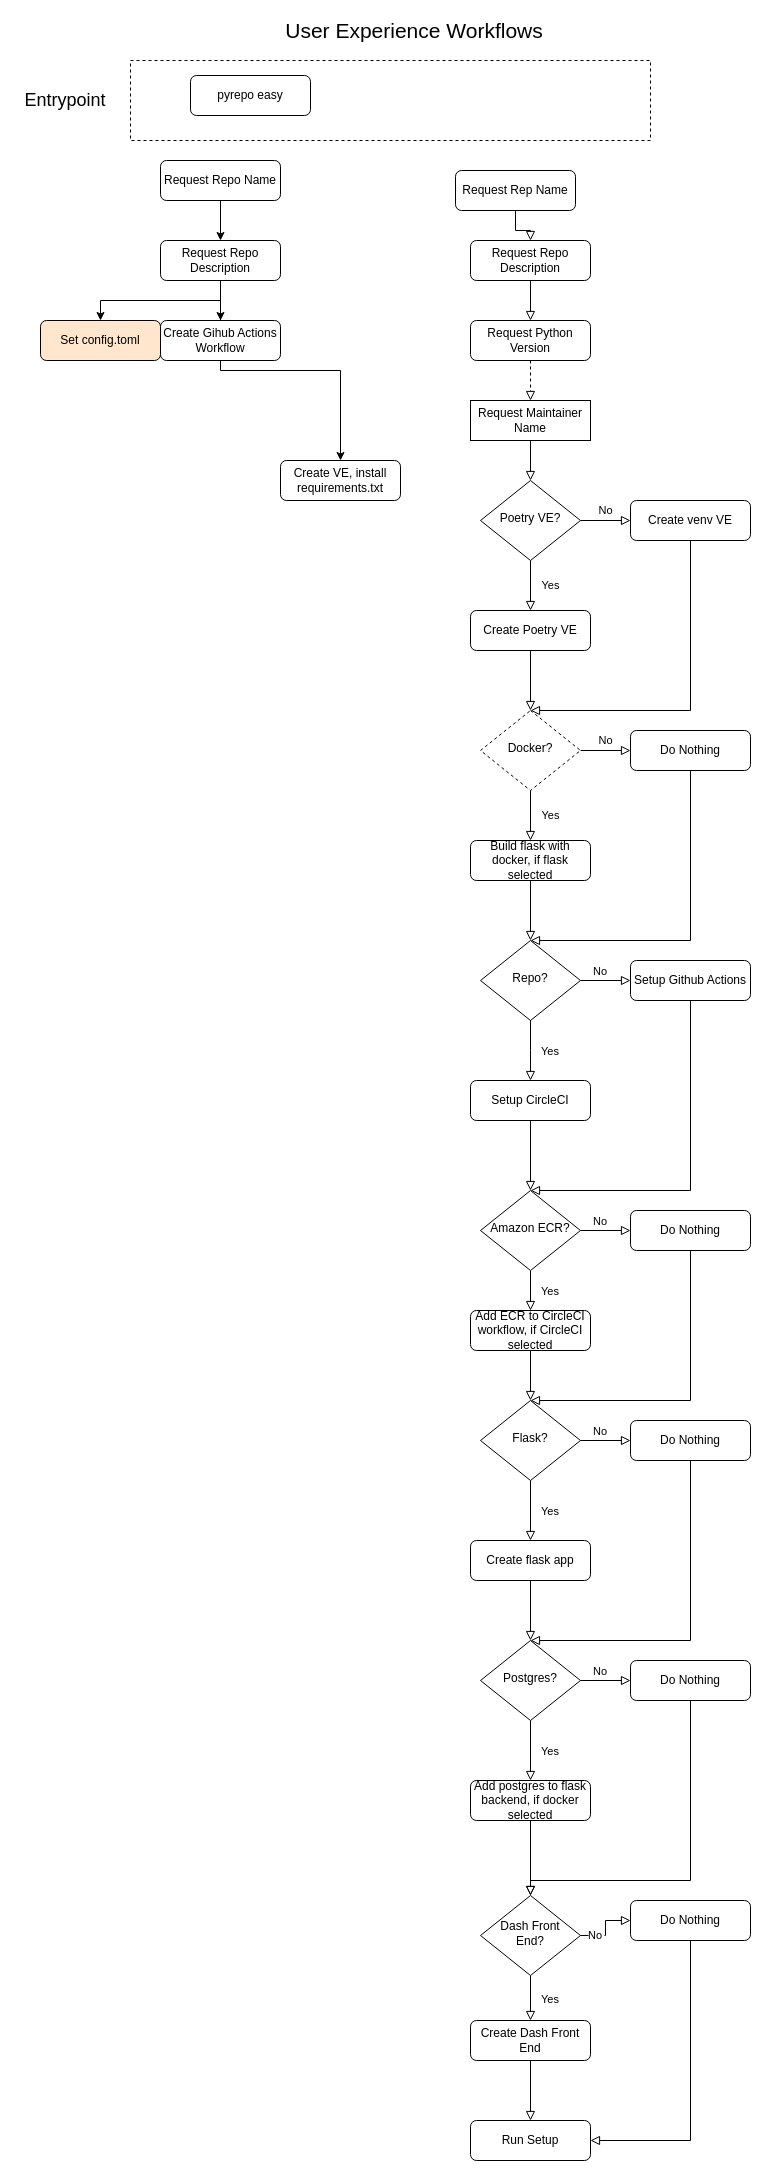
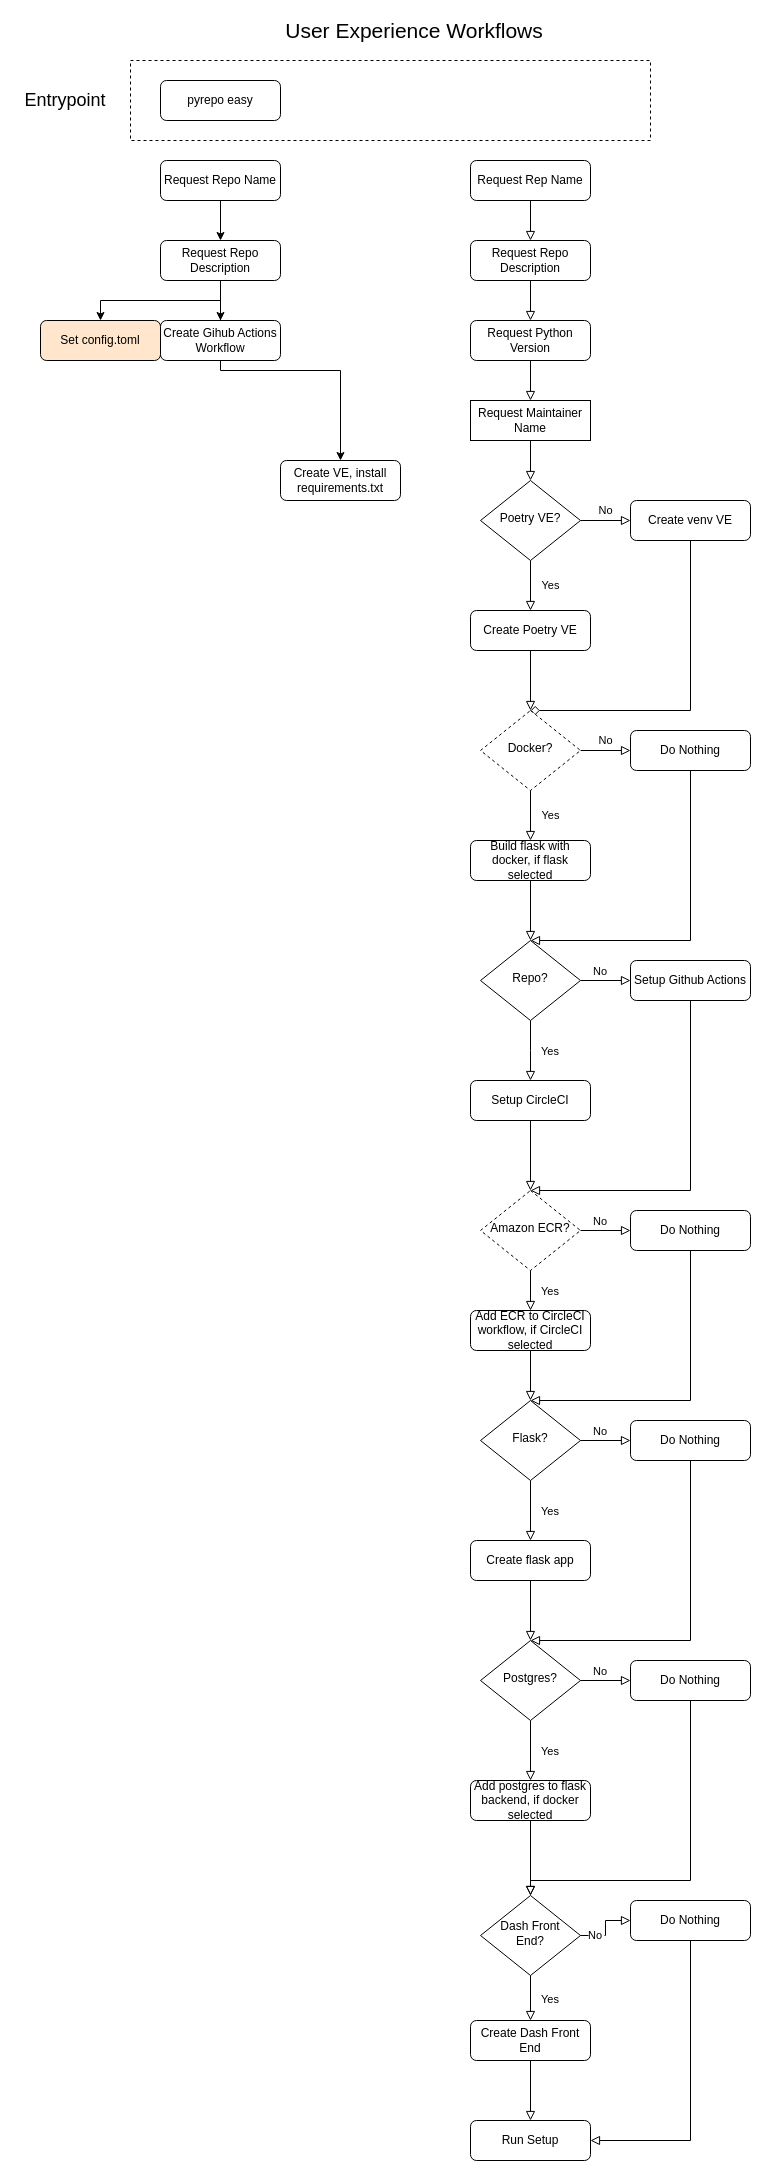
(251, 96) -> (221, 101)
(516, 191) -> (531, 181)
(531, 376) -> (531, 376)
(541, 711) -> (540, 711)
(531, 1231) -> (531, 1231)
